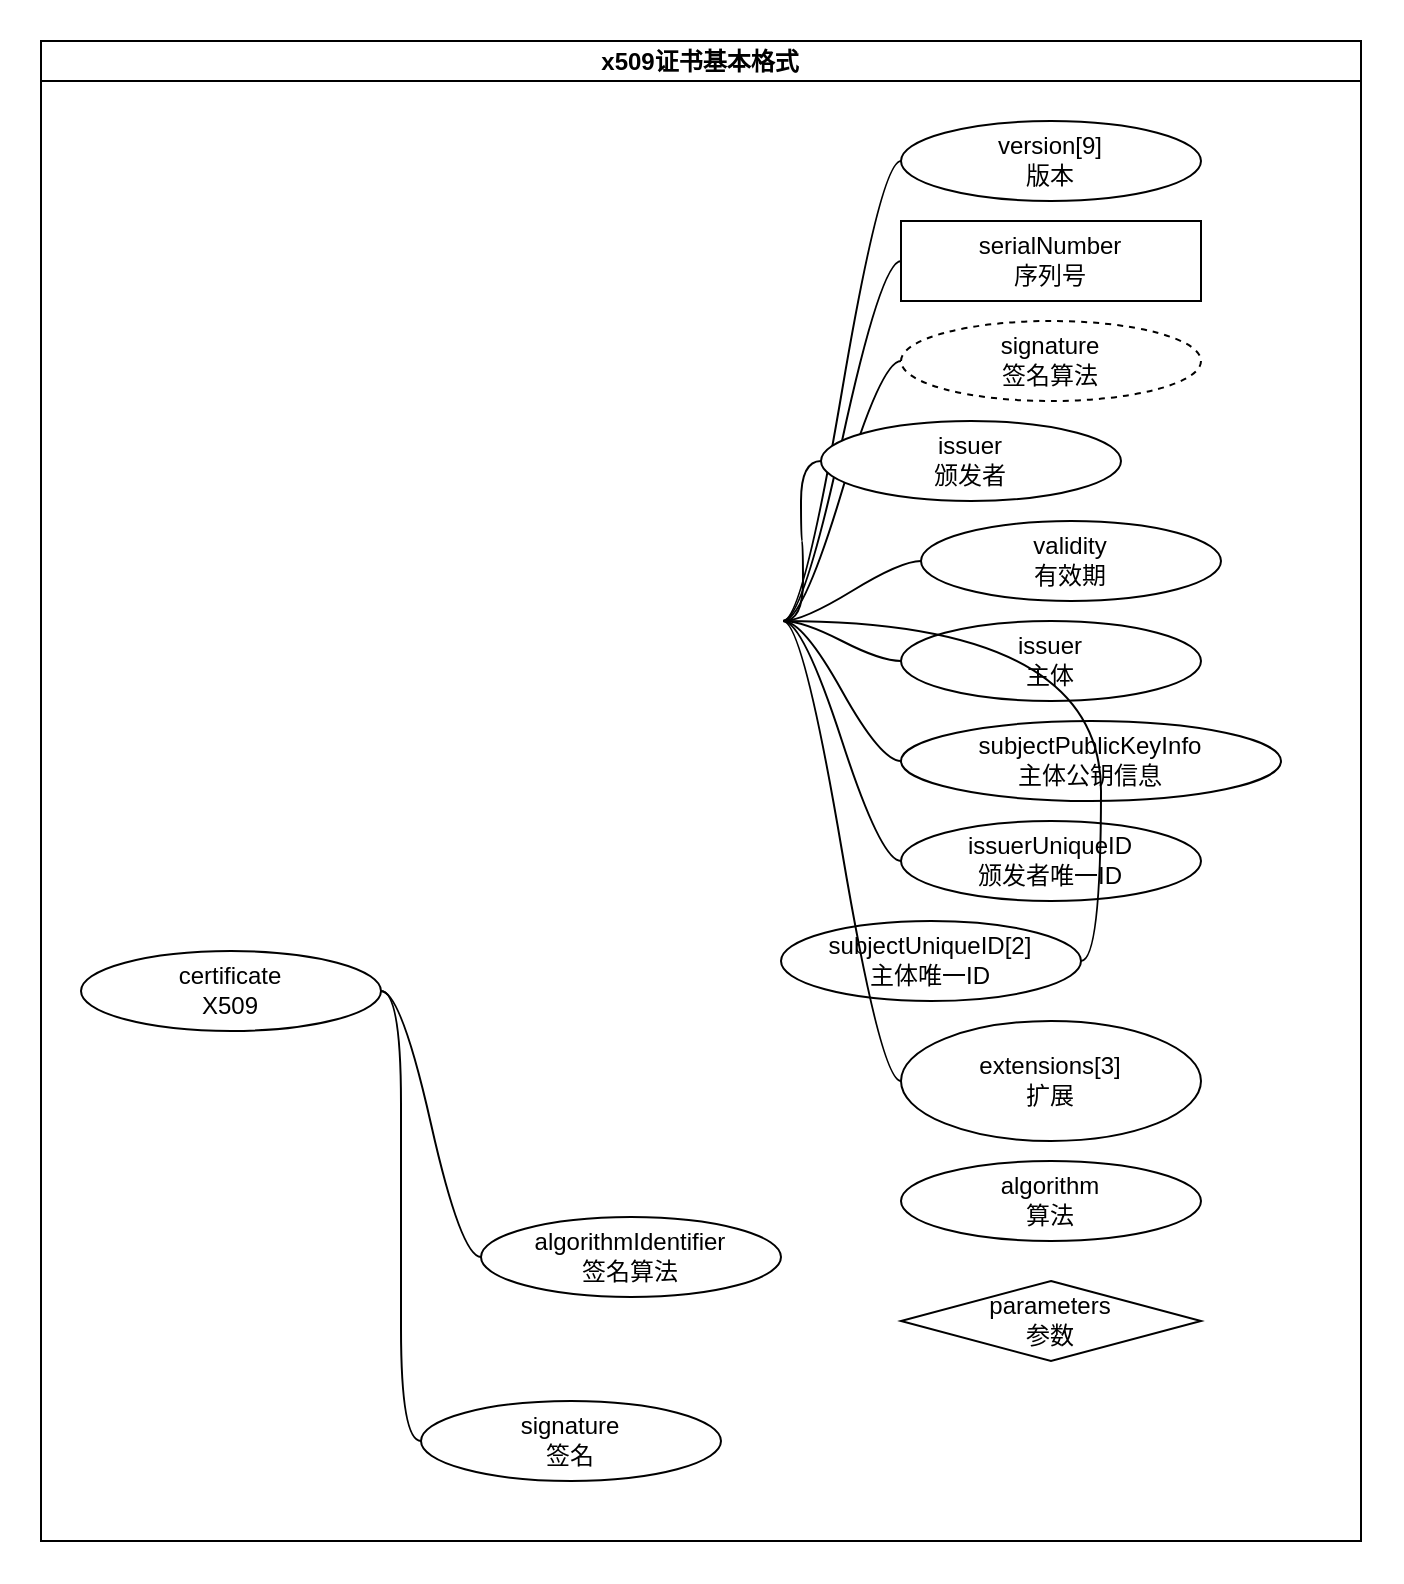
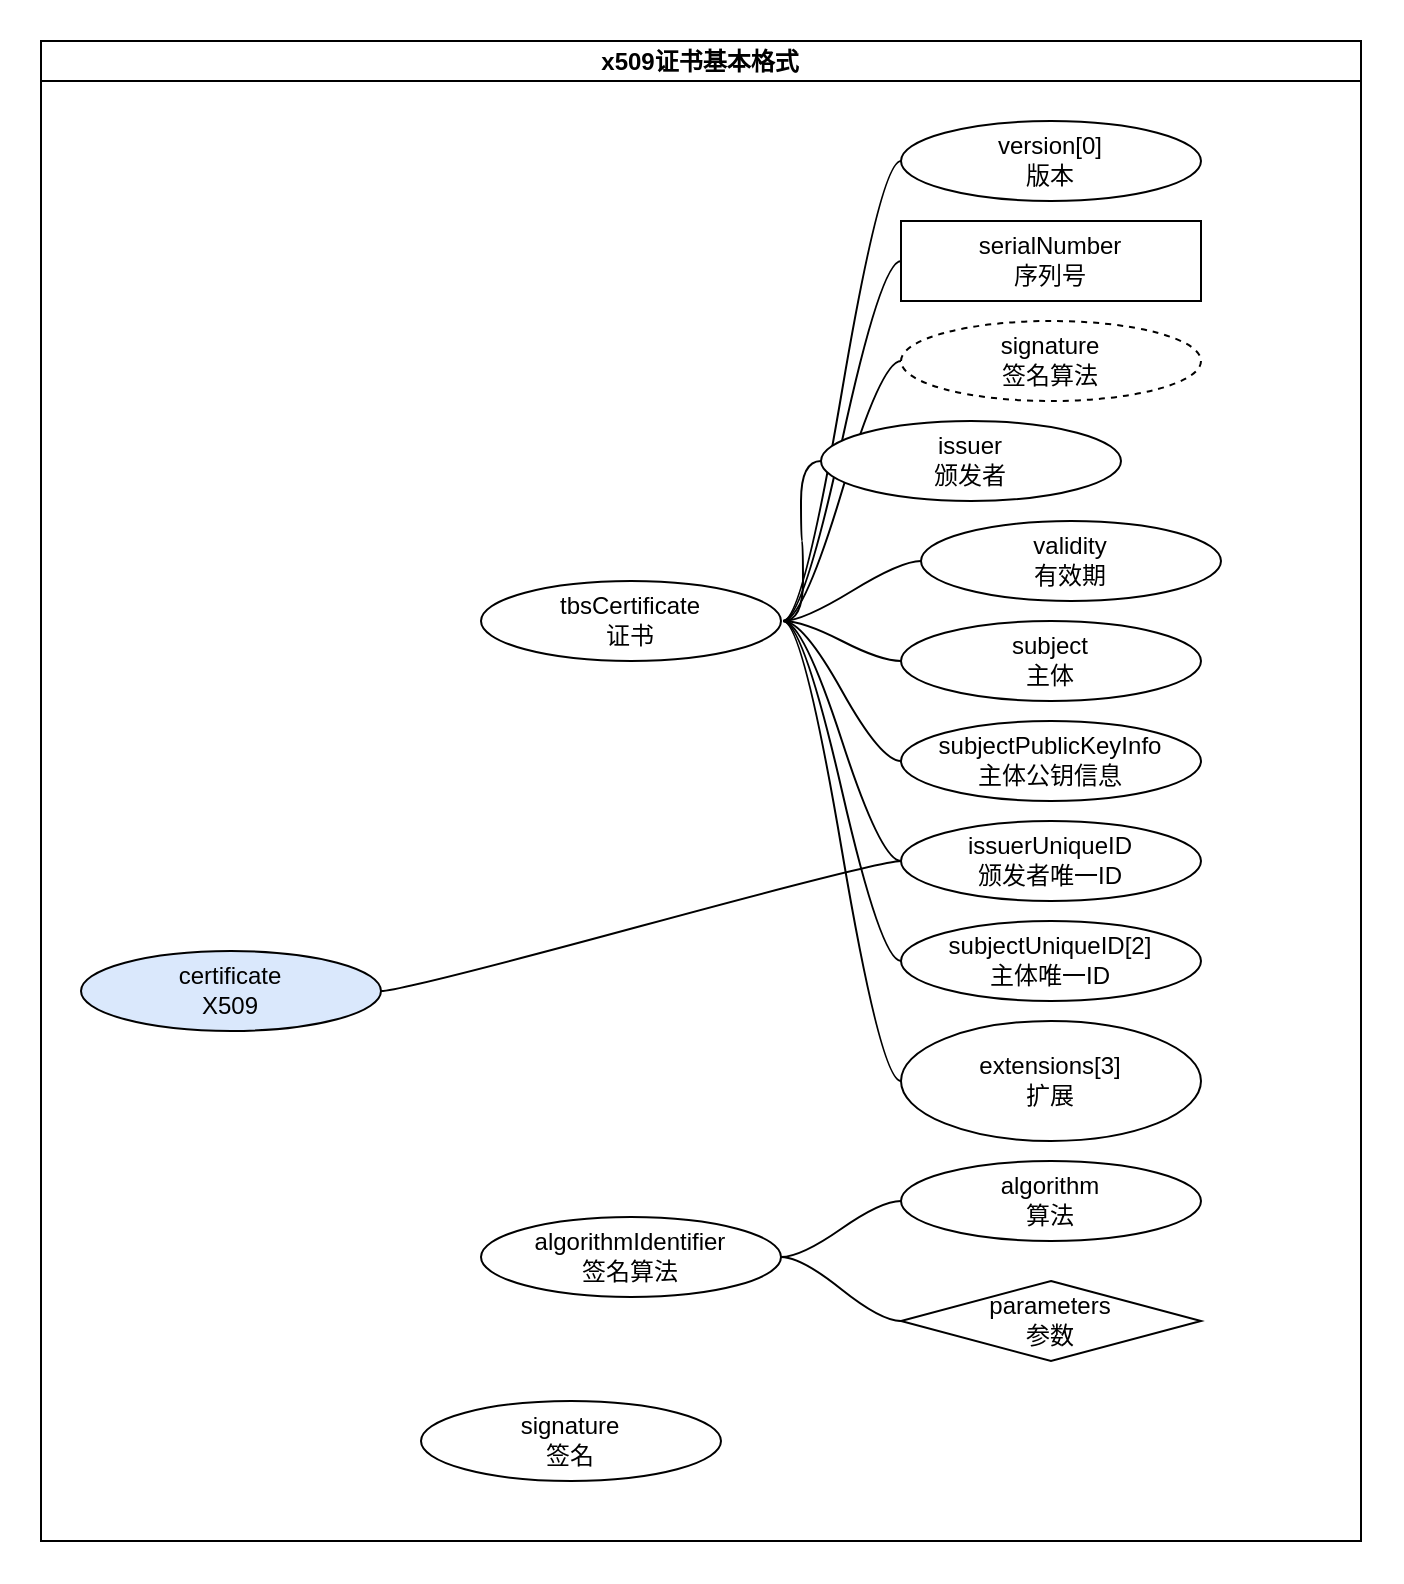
(1051, 161) -> (1051, 161)
none -> (631, 621)
(1051, 661) -> (1051, 661)
(1091, 761) -> (1051, 761)
(931, 961) -> (1051, 961)
(231, 991) -> (231, 991)
(433, 1131) -> (622, 931)
(401, 1226) -> none
none -> (844, 1227)
none -> (844, 1291)
